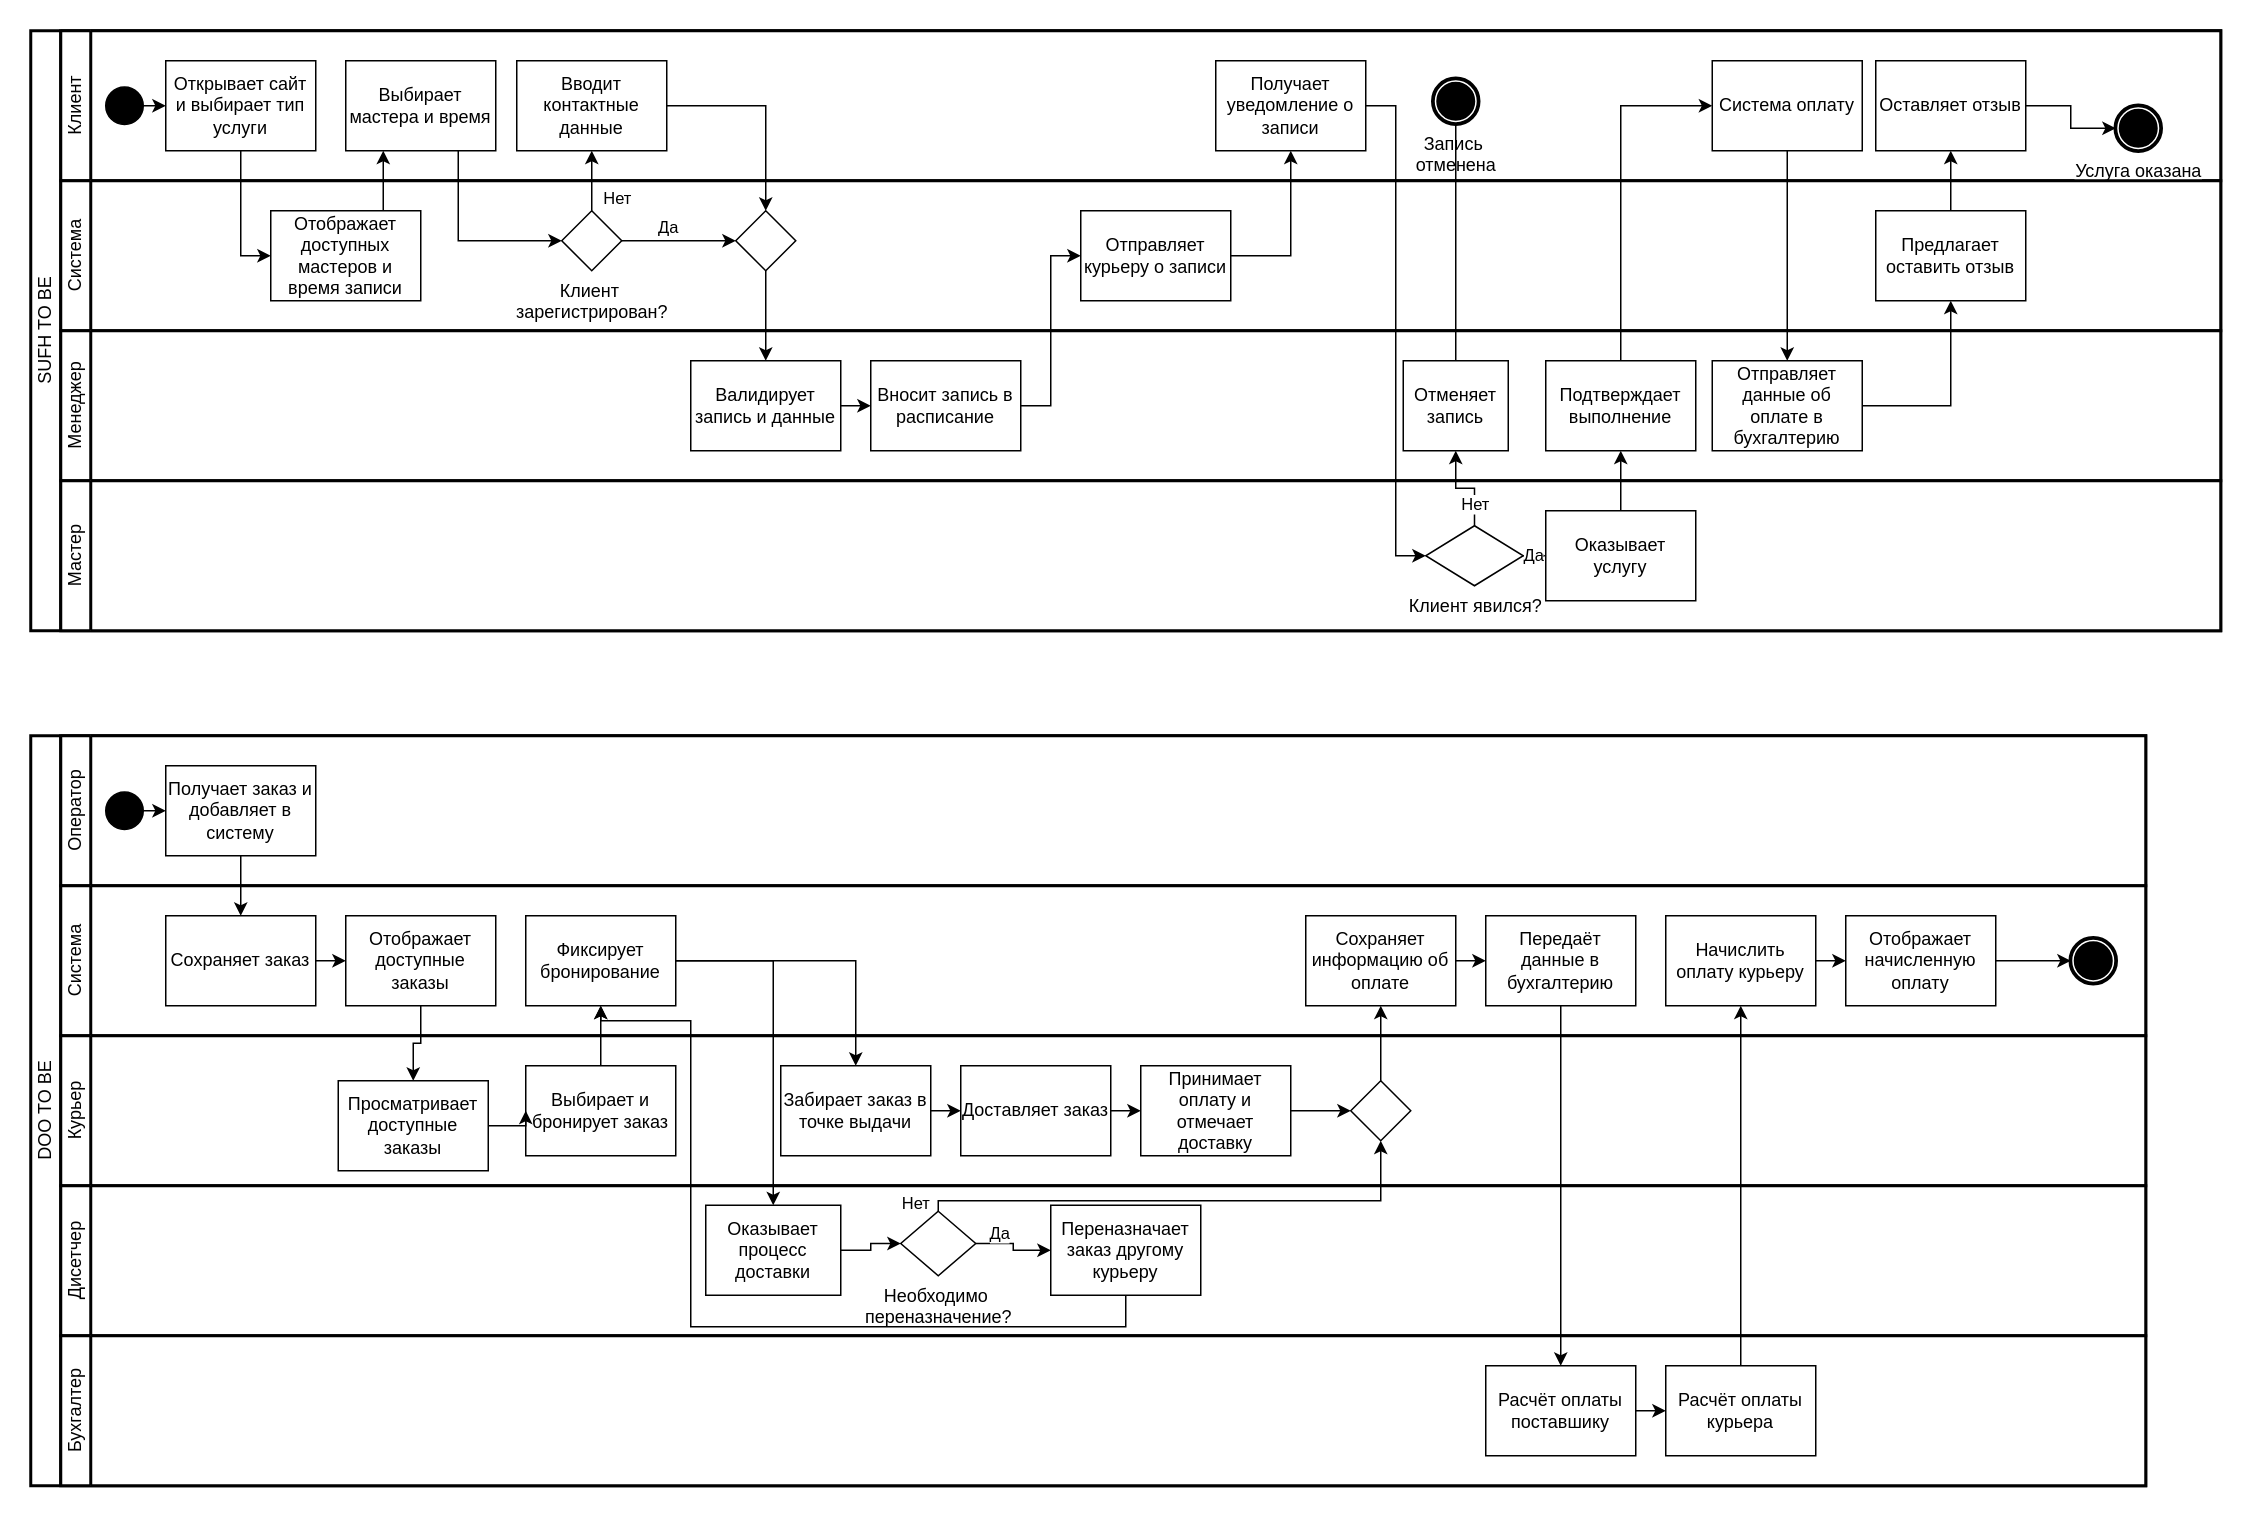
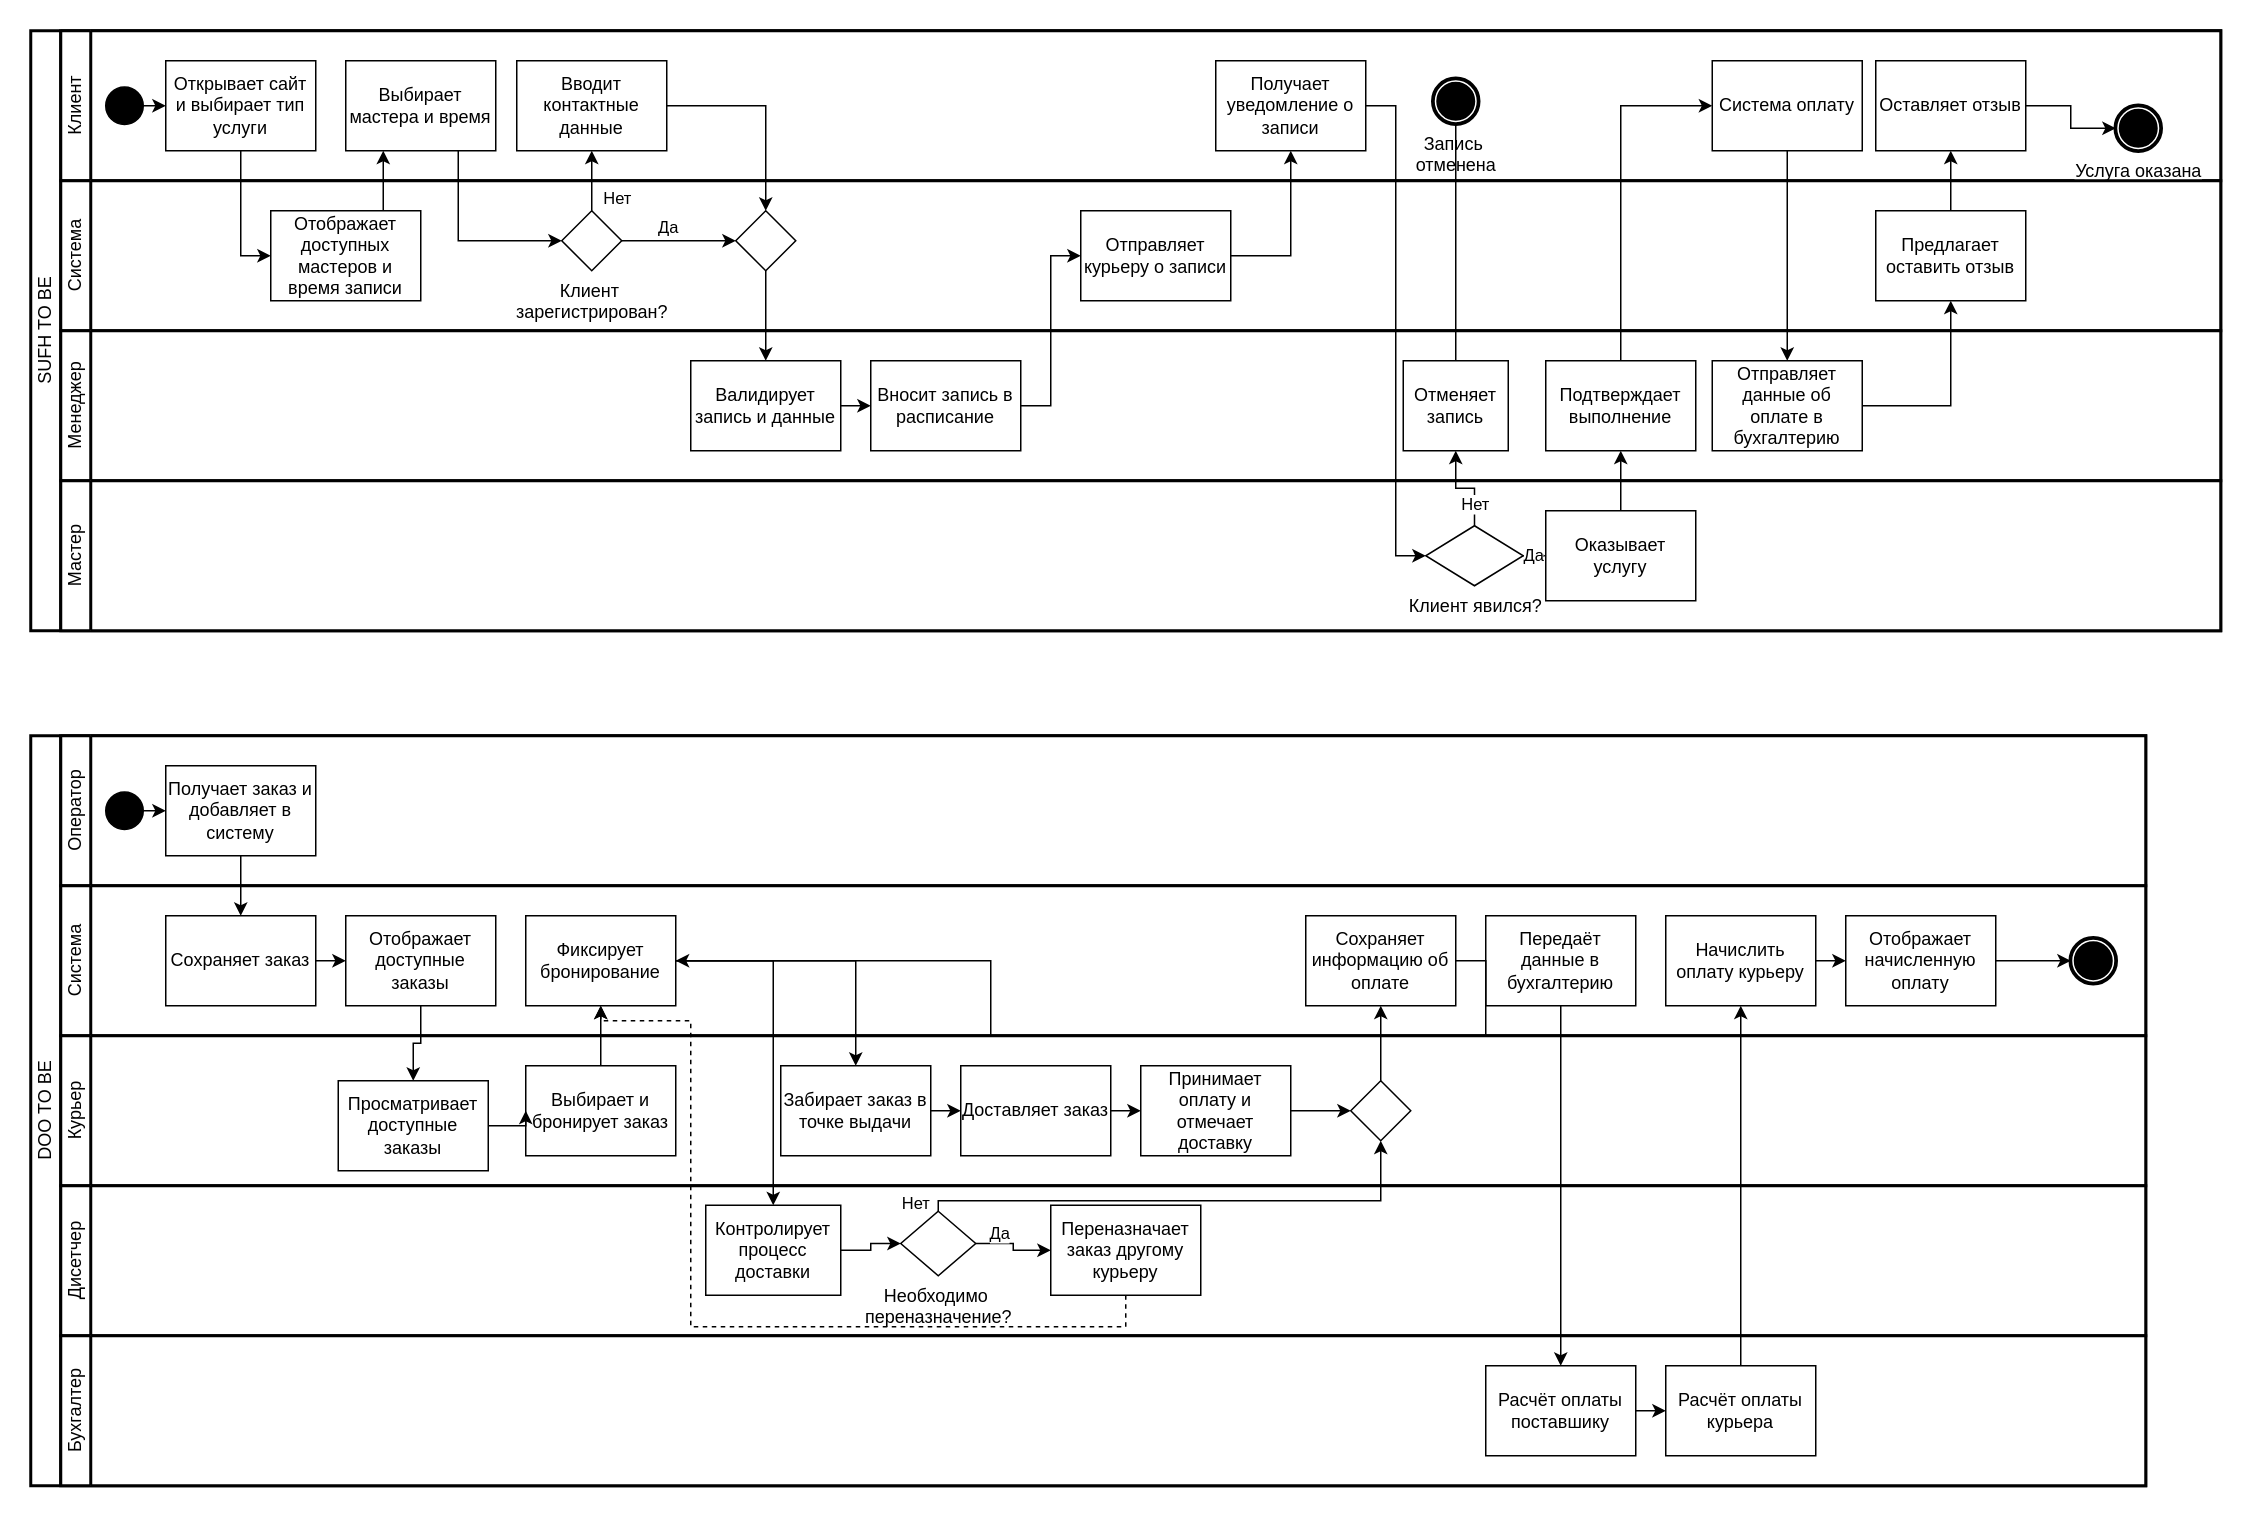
(1474, 961) -> (962, 961)
(773, 1250) -> (773, 1250)
(725, 1327) -> (725, 1327)
